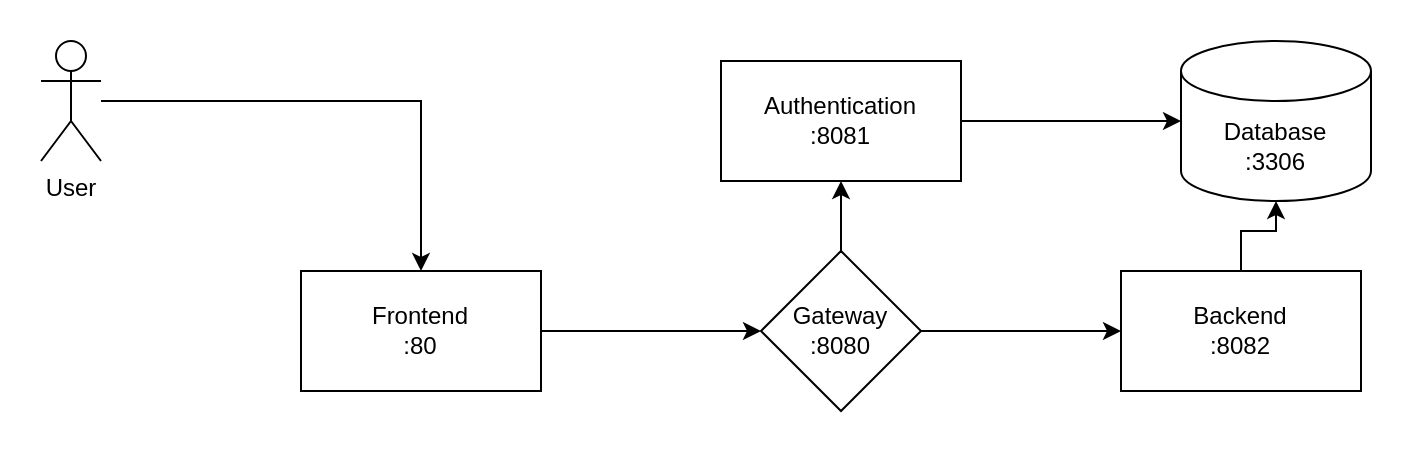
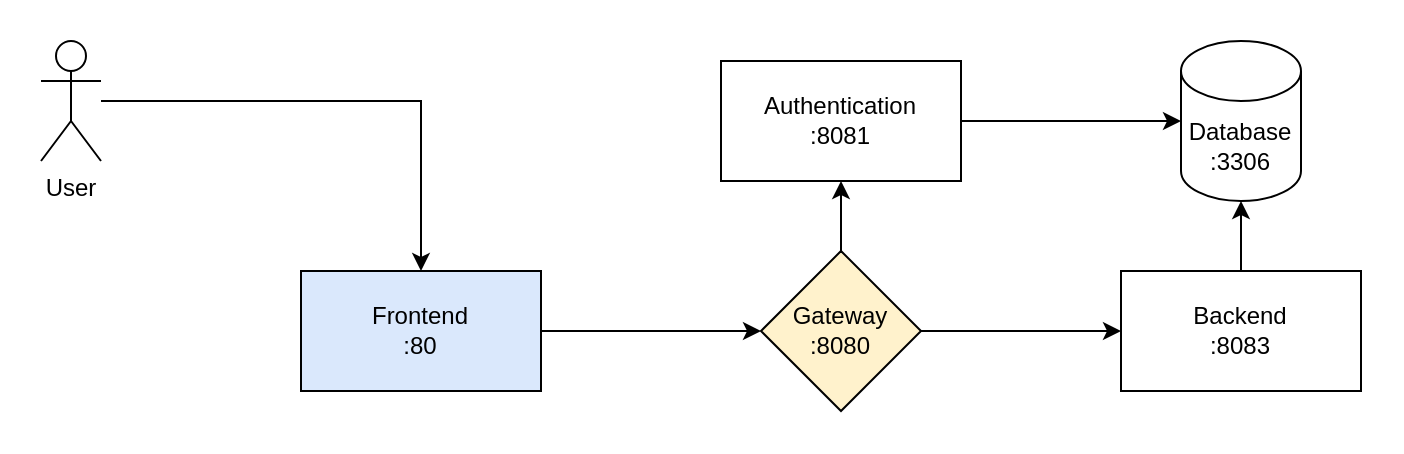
(1276, 121) -> (1241, 121)
(421, 331) -> (421, 331)
(841, 331) -> (841, 331)
(1241, 331) -> (1241, 331)
